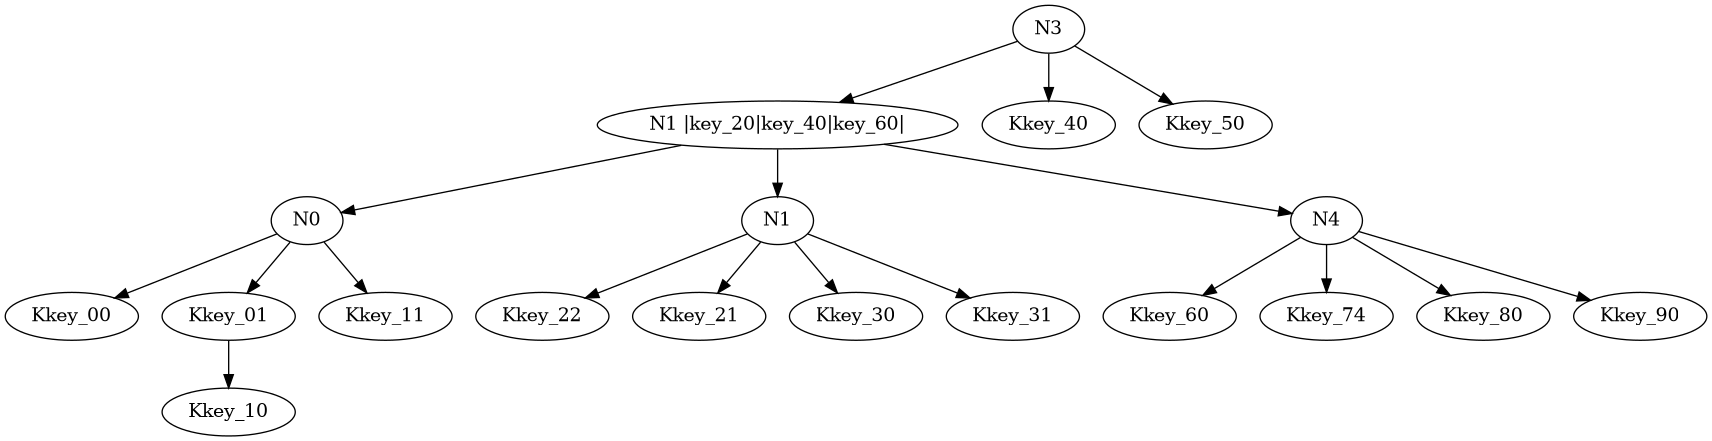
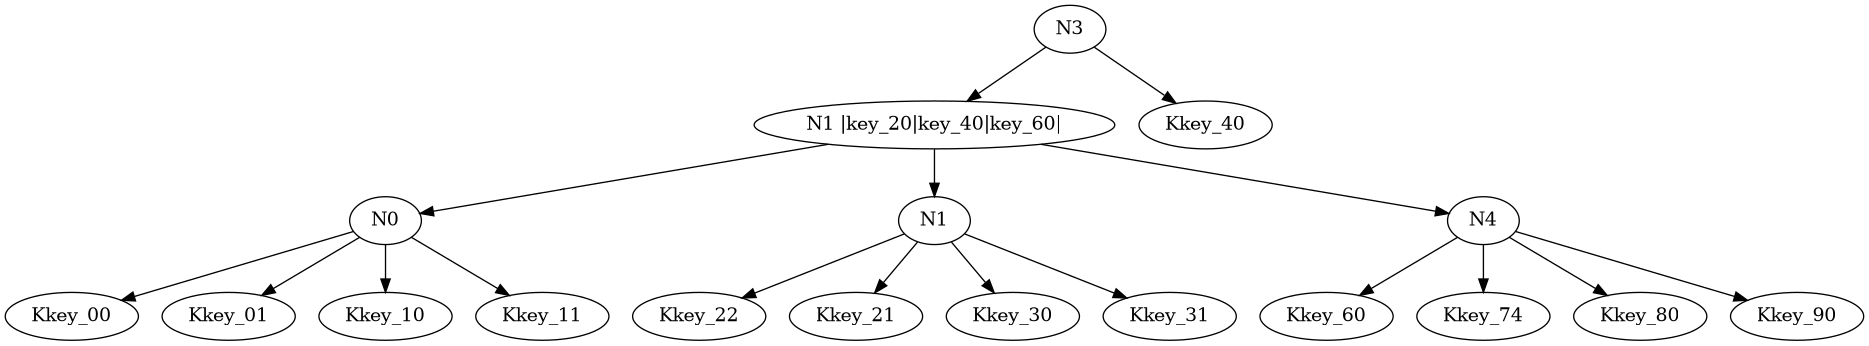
(1206, 125) -> none
(229, 358) -> (386, 262)
